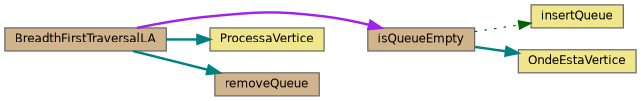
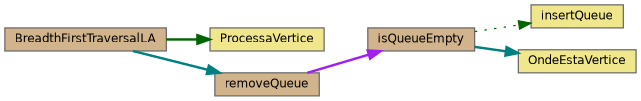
(253, 13) -> (338, 64)
(182, 39) -> (182, 39)
